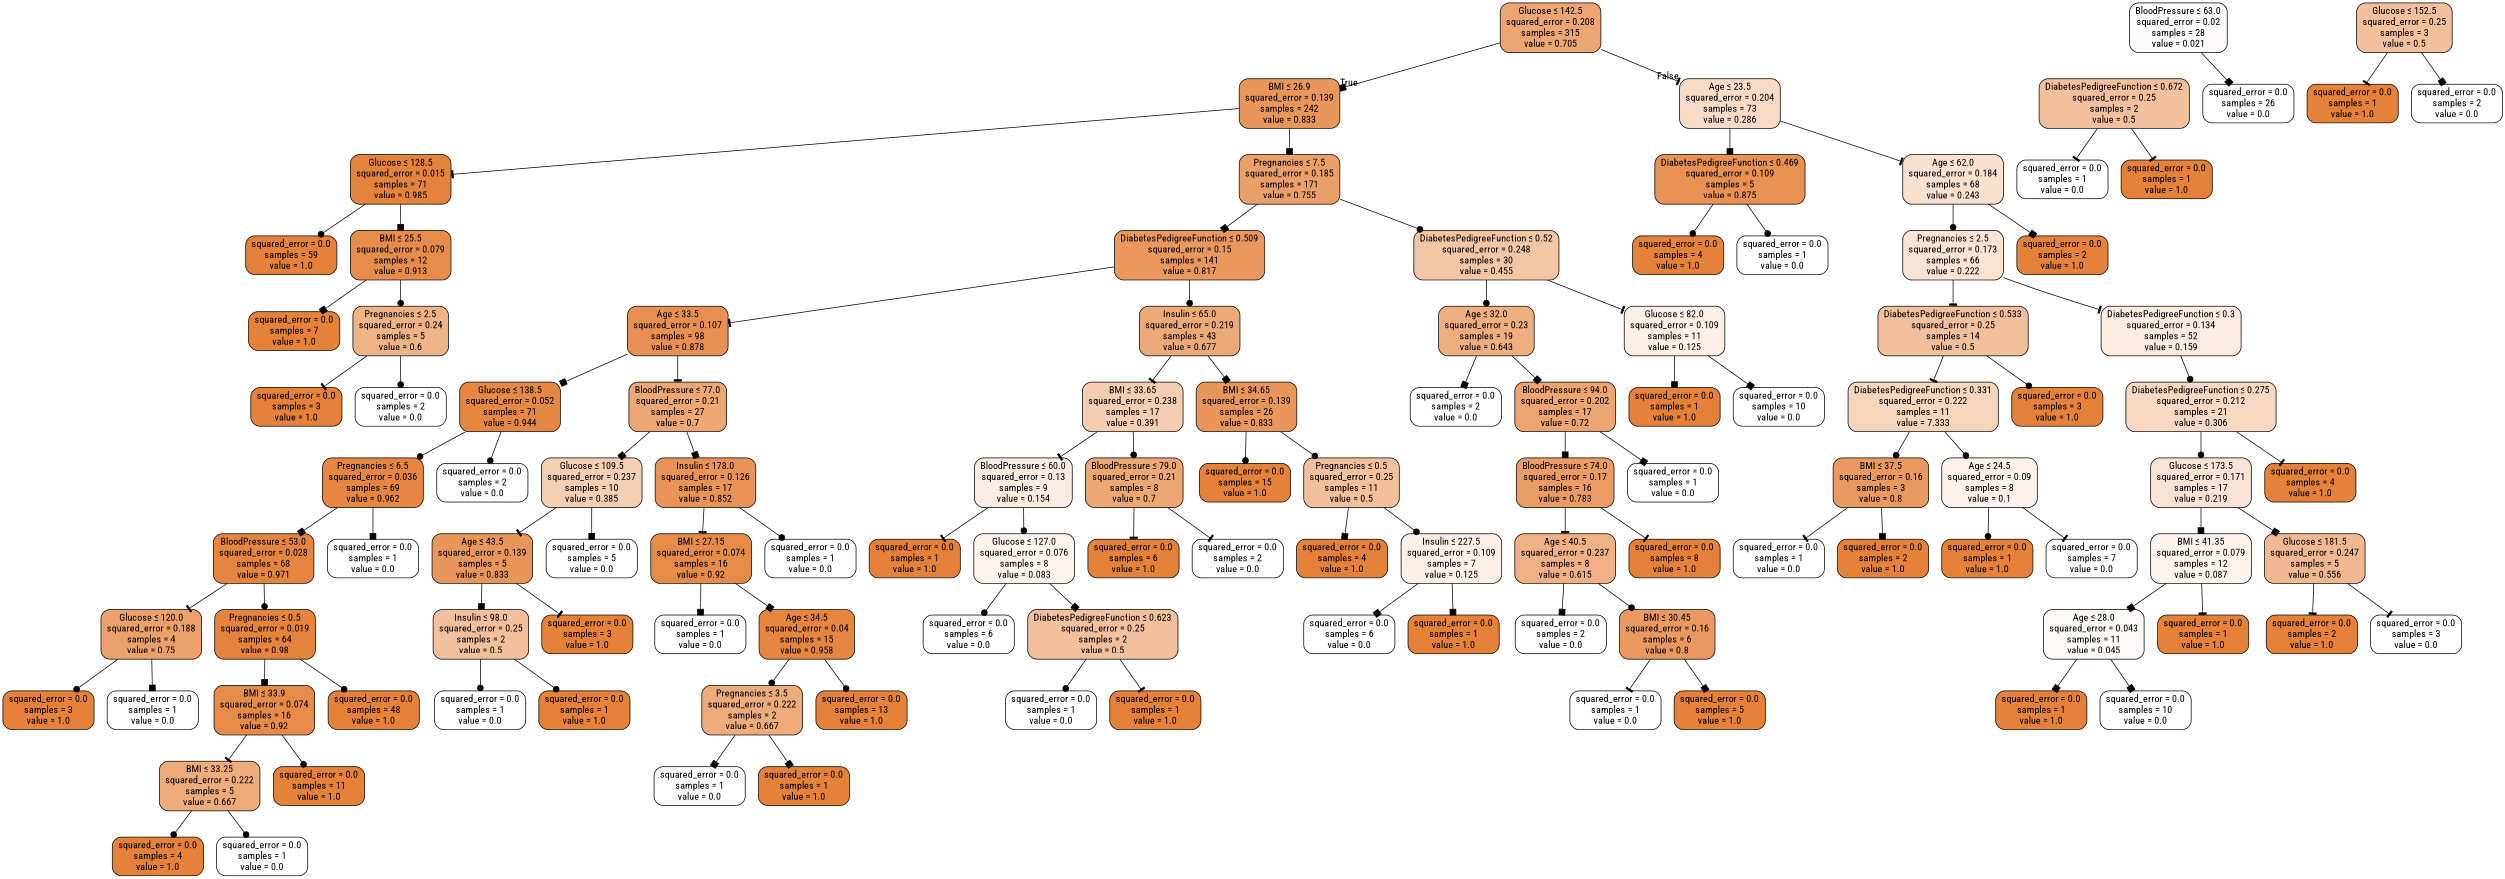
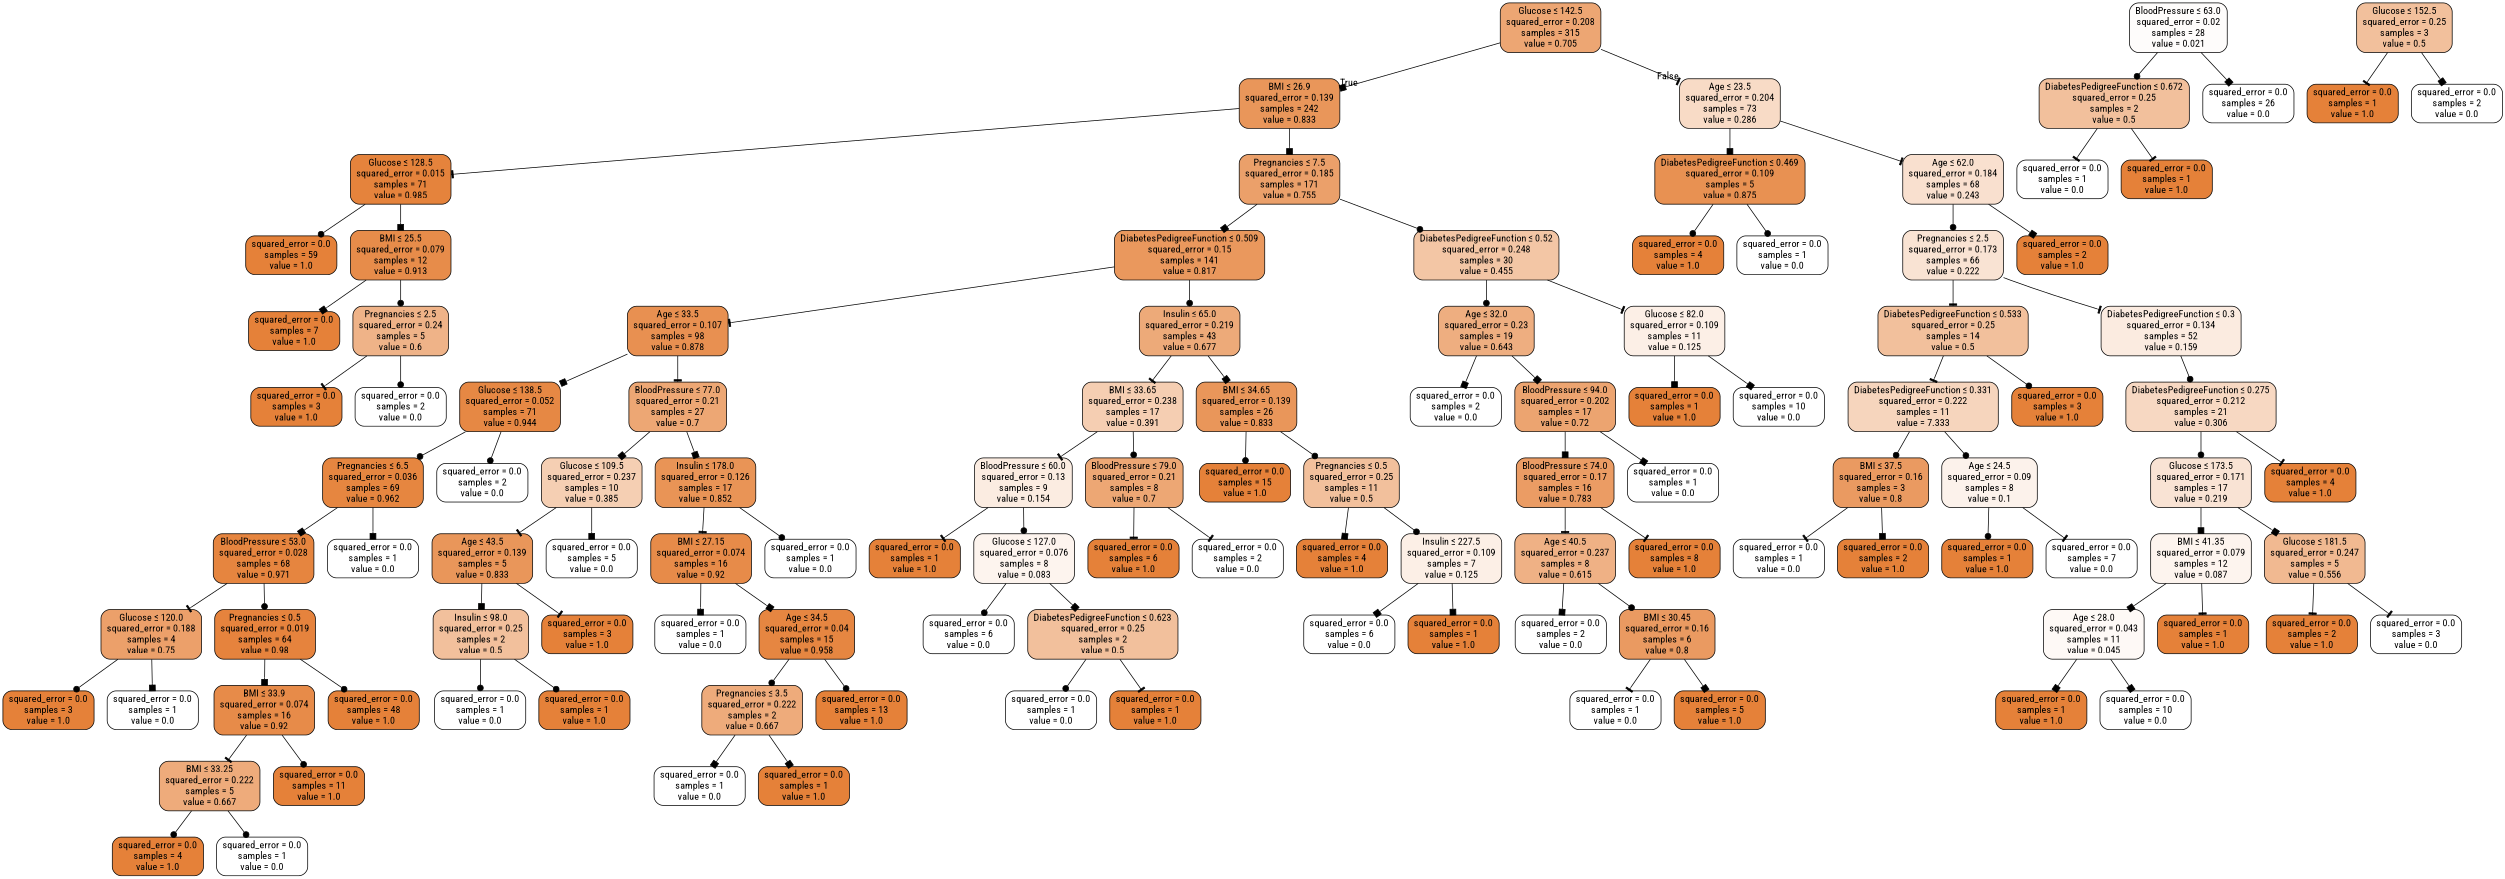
none -> (2148, 63)
